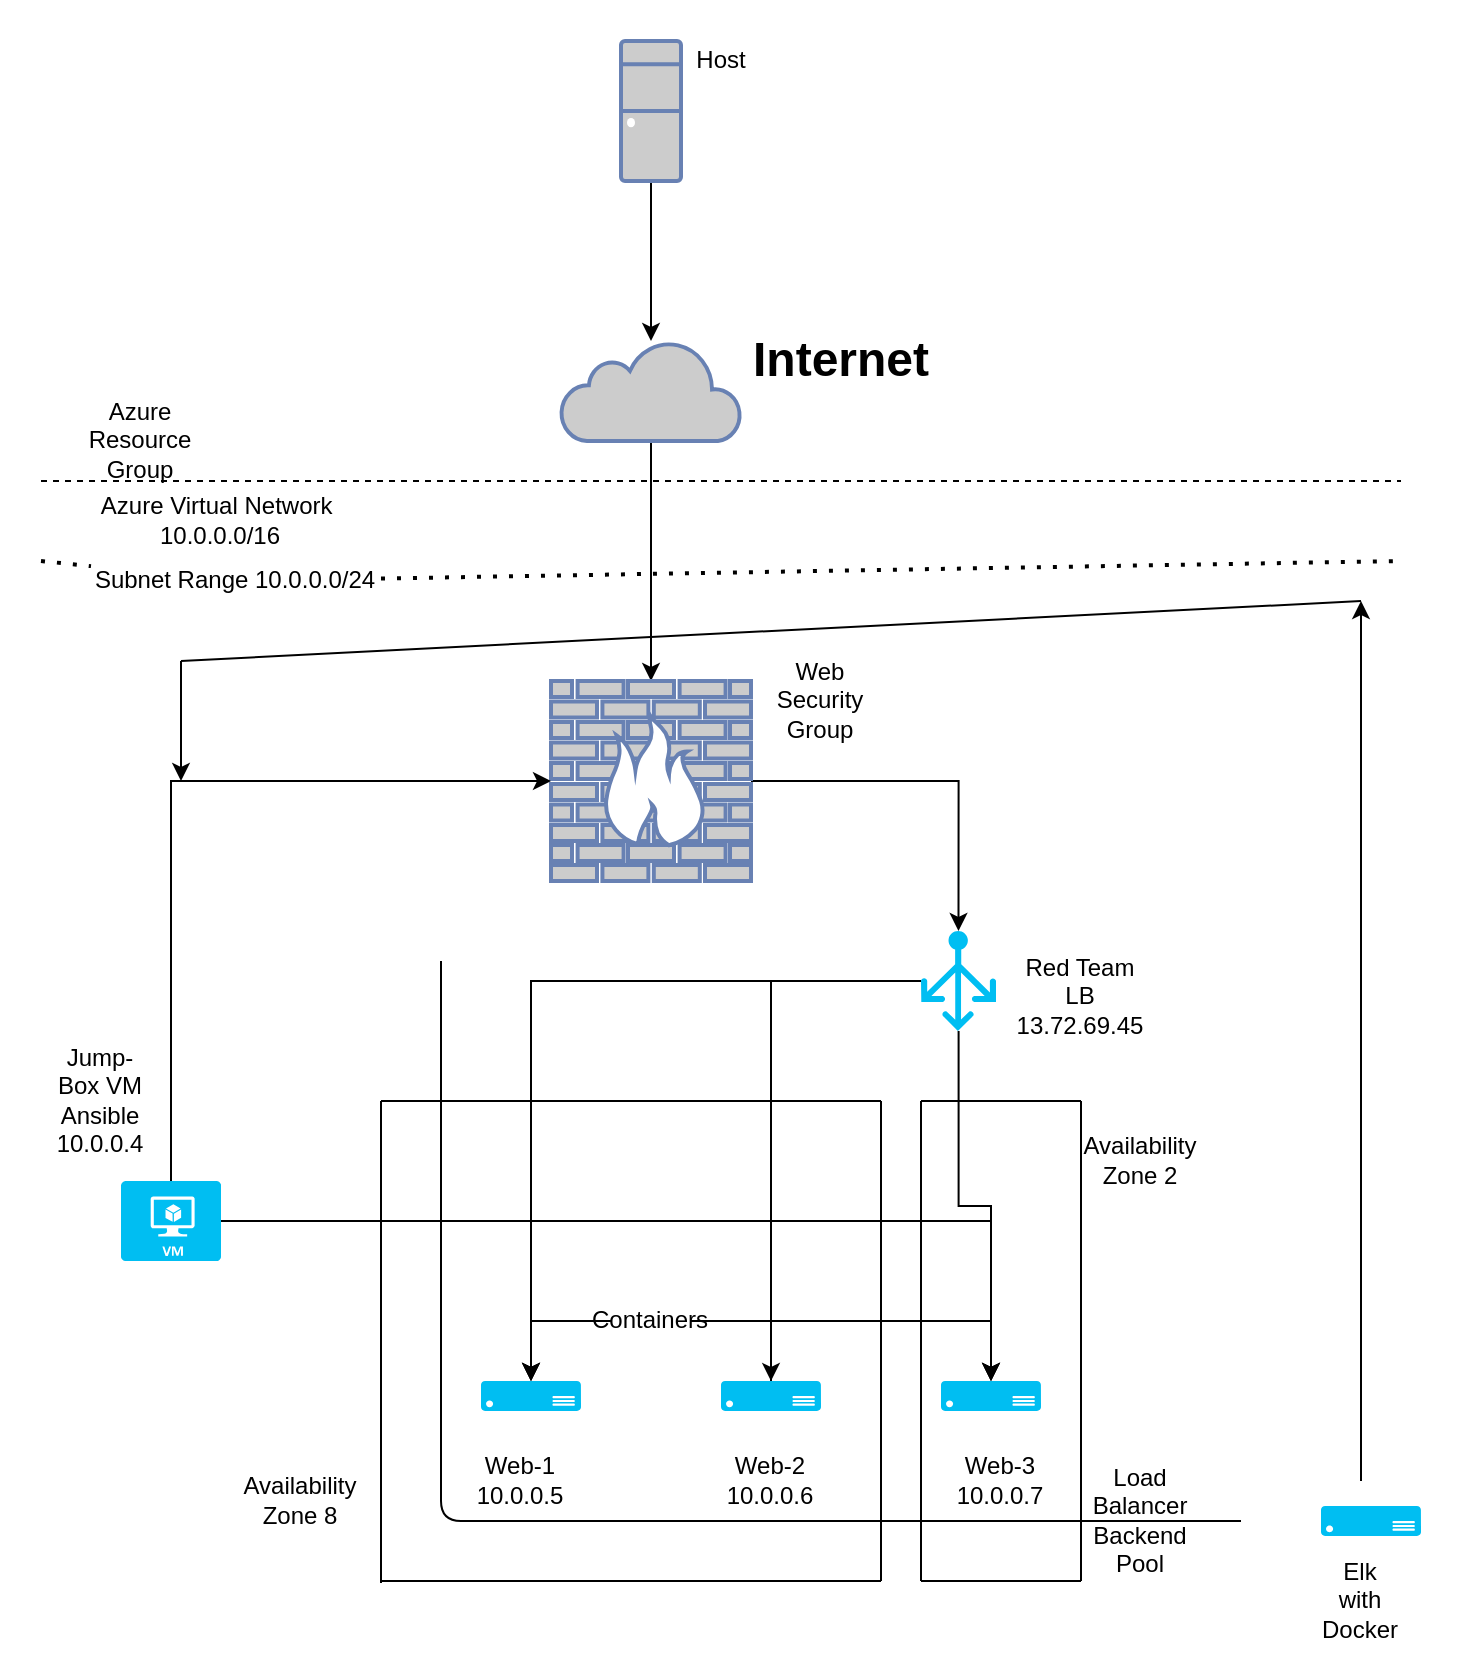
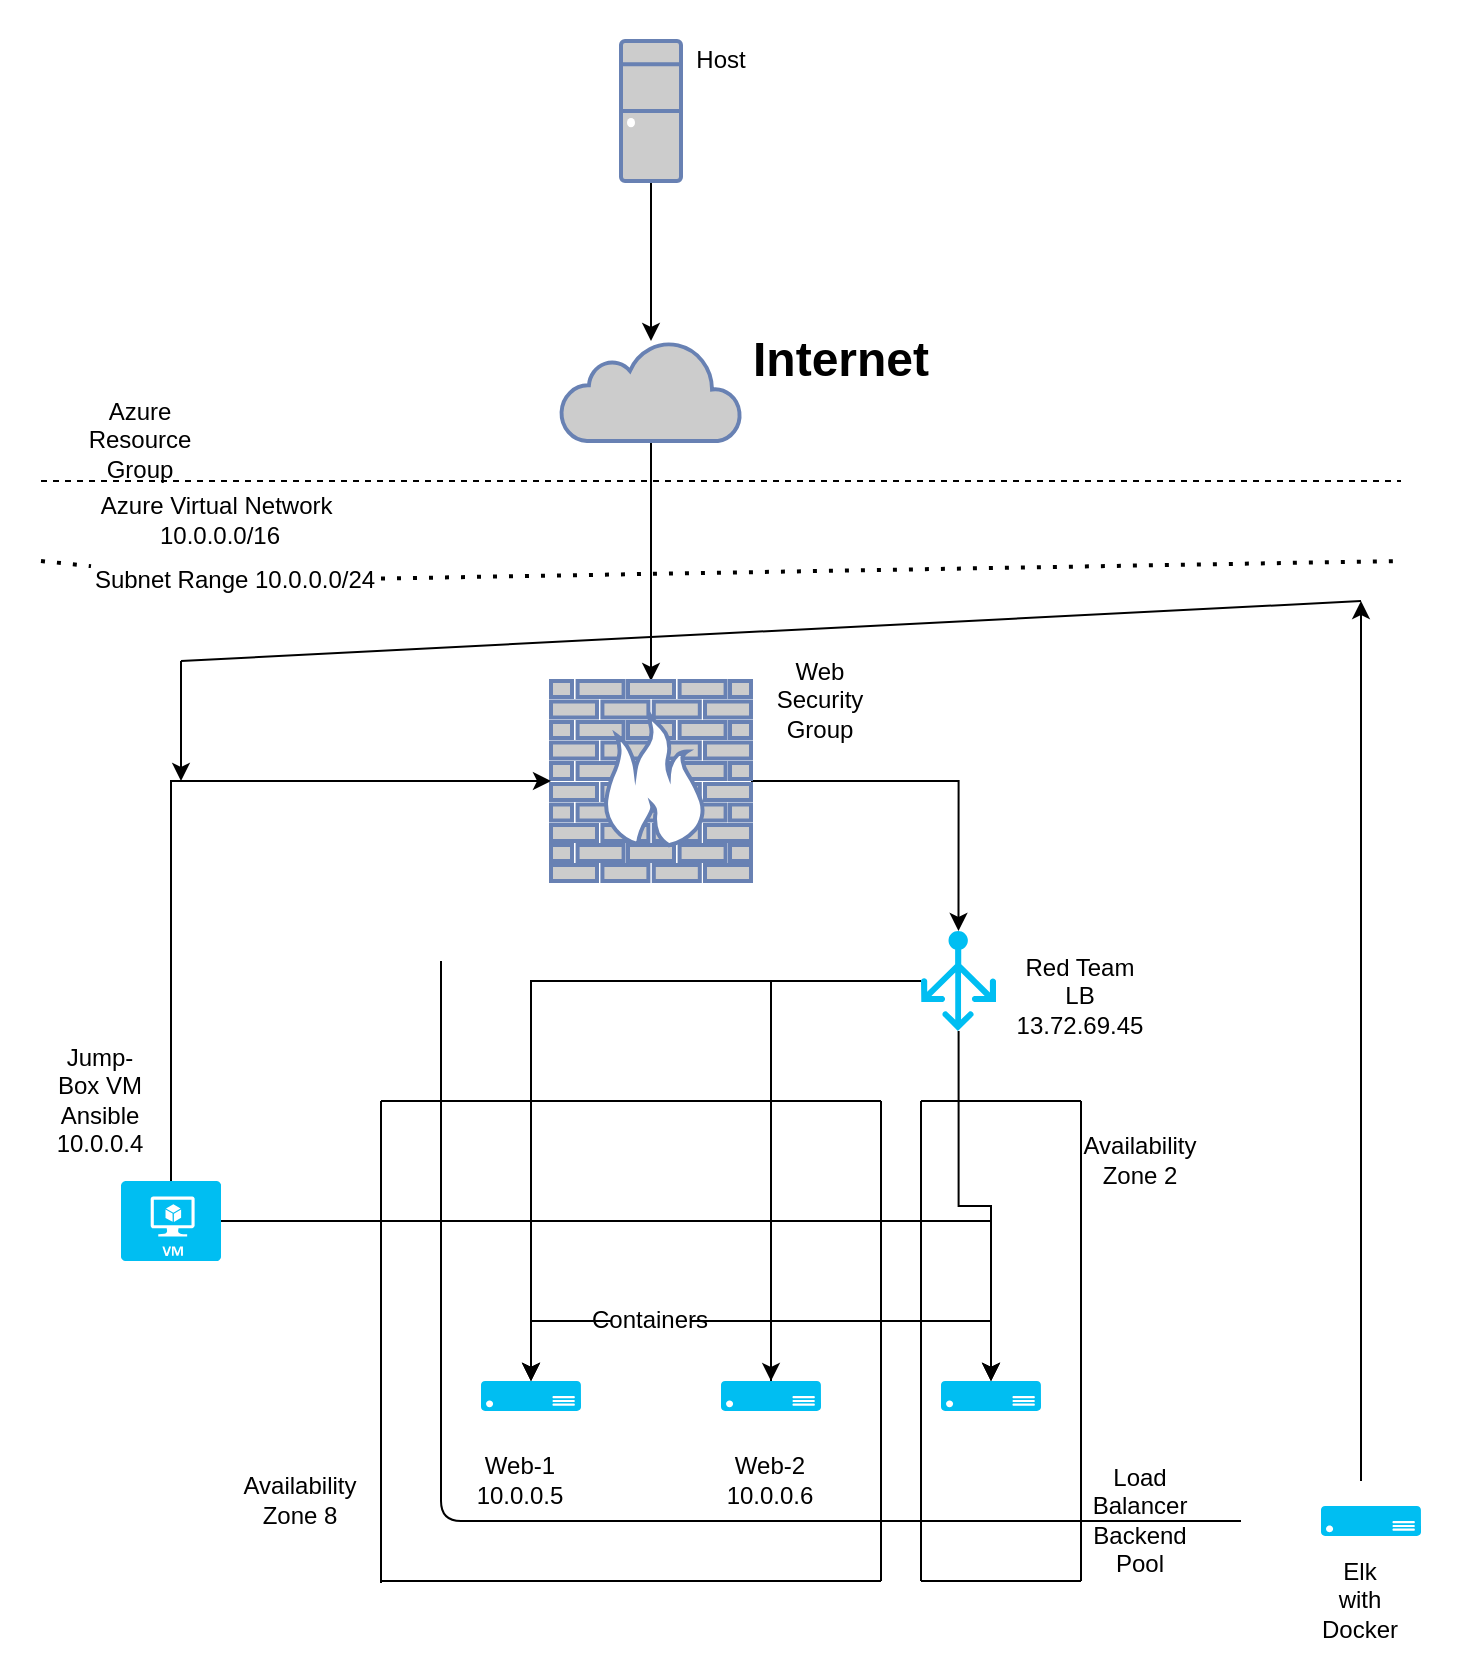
(1001, 1481) -> none
